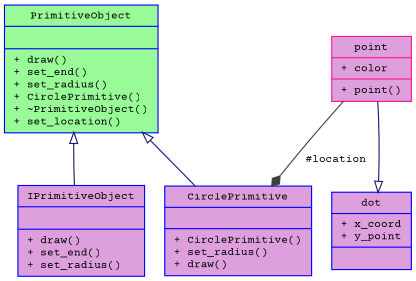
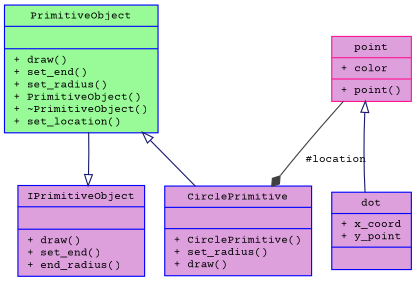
(78, 96) -> (78, 96)
(379, 141) -> (364, 153)
(74, 165) -> (89, 153)
(75, 265) -> (75, 265)
